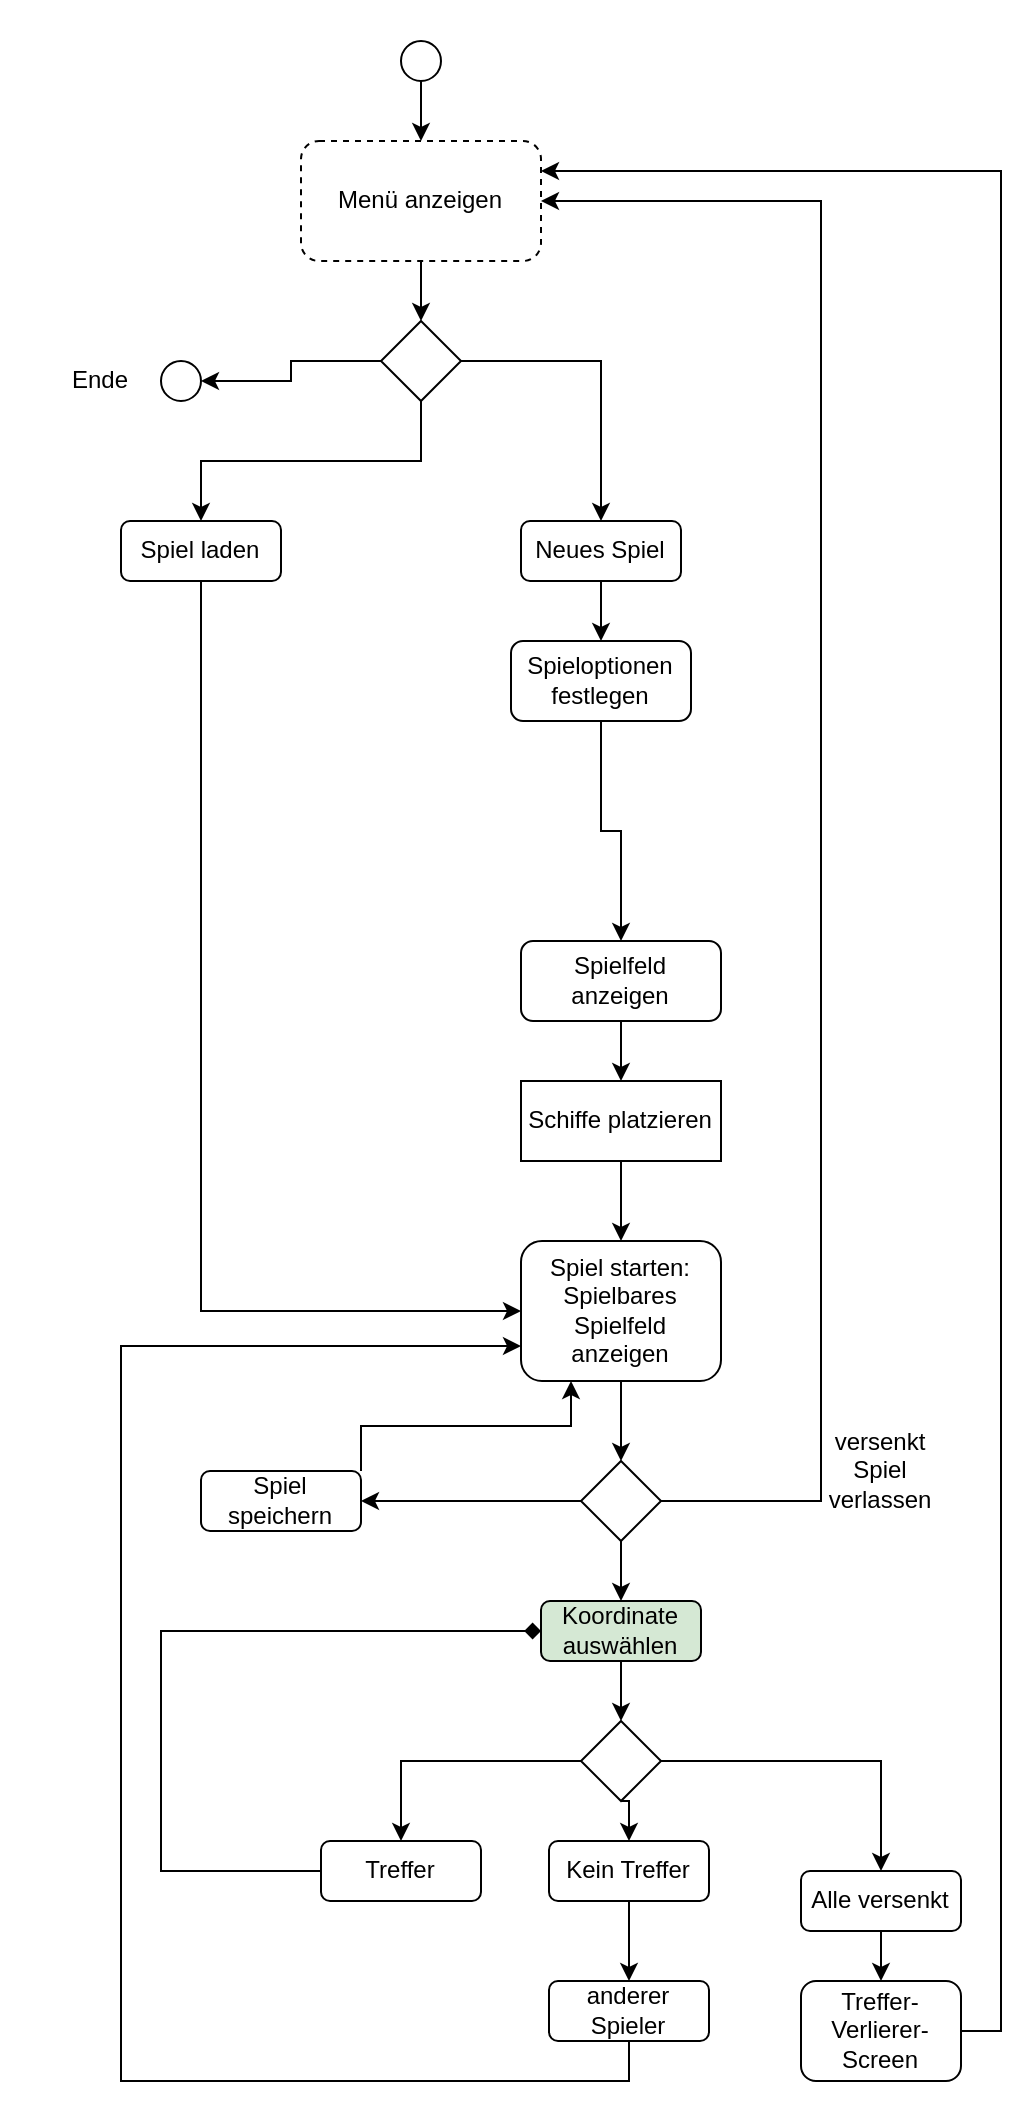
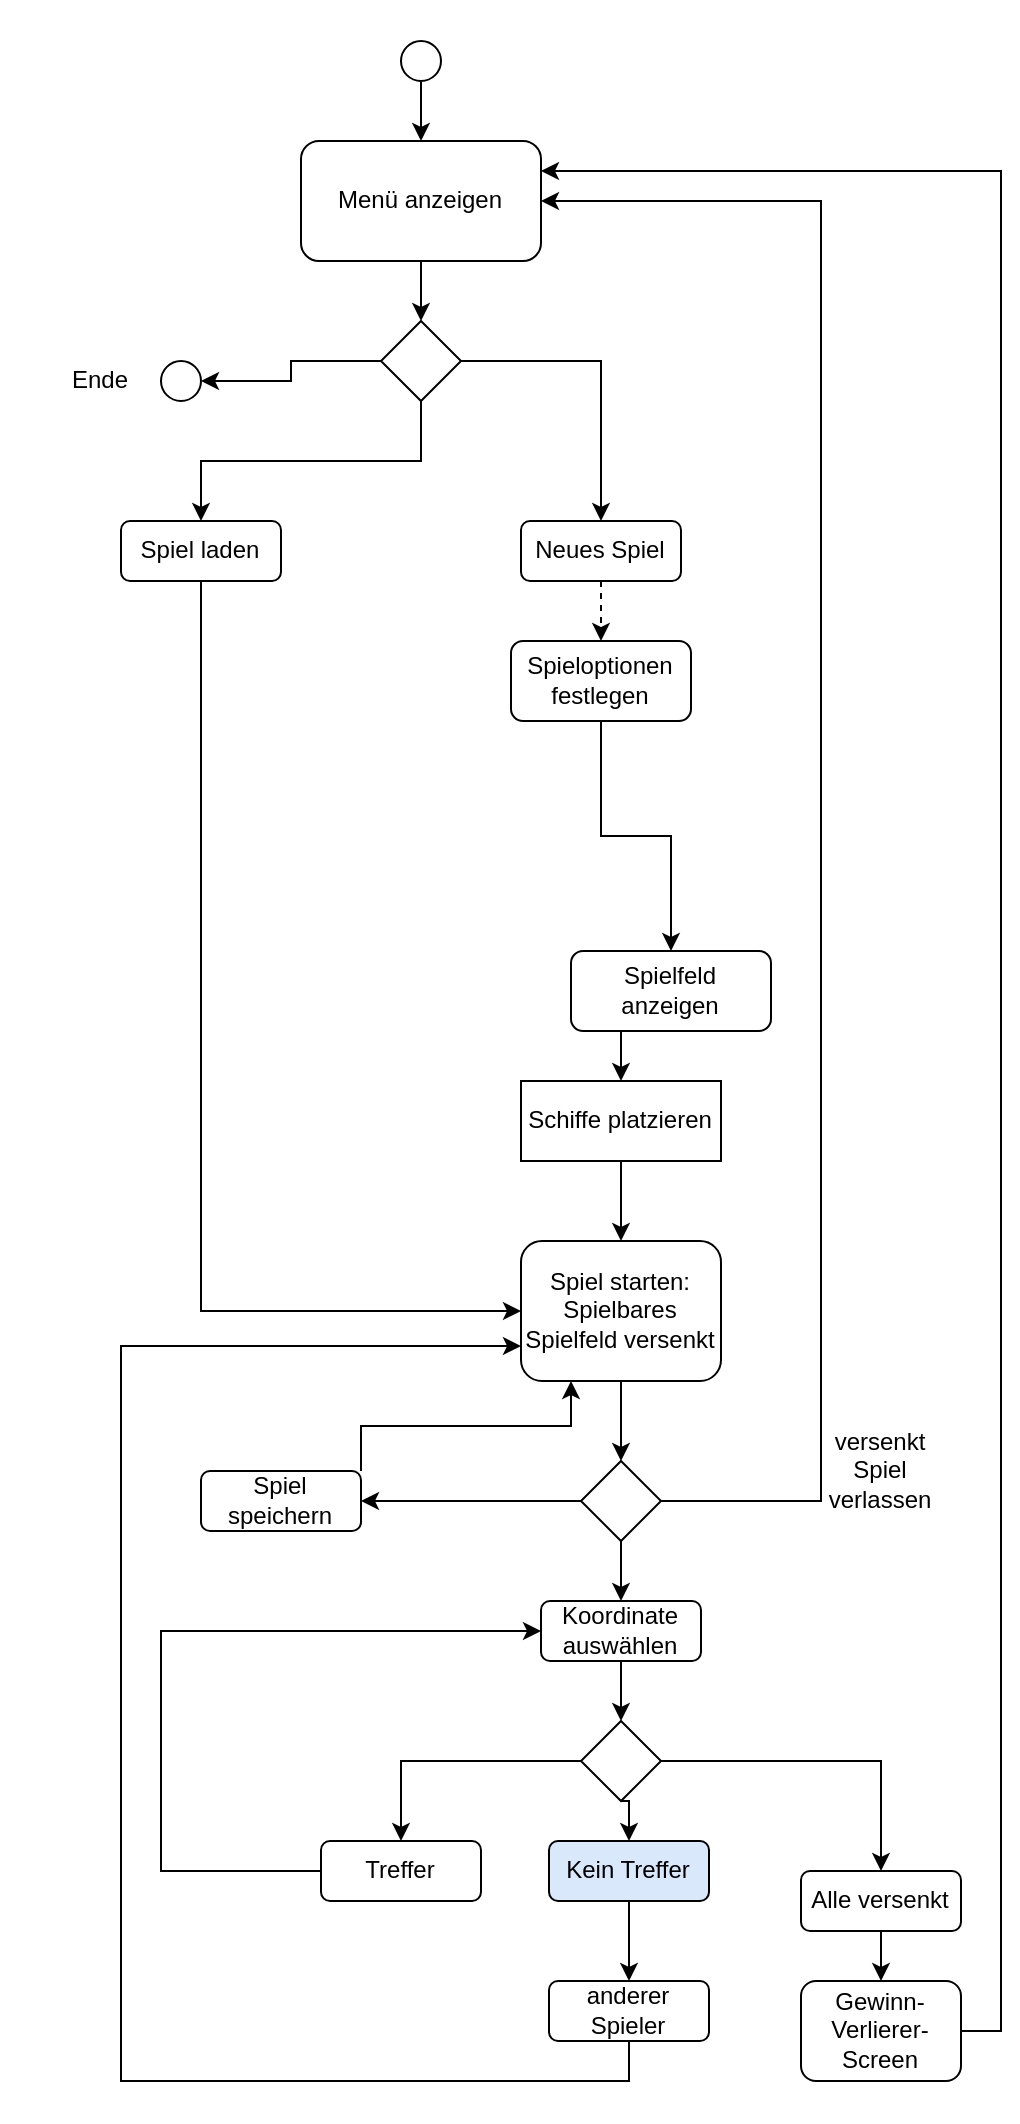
(421, 201) -> (421, 201)
(601, 606) -> (601, 606)
(621, 981) -> (671, 991)
(621, 1311) -> (621, 1311)
(524, 1631) -> (525, 1631)
(621, 1631) -> (621, 1631)
(629, 1871) -> (629, 1871)
(881, 2031) -> (881, 2031)
